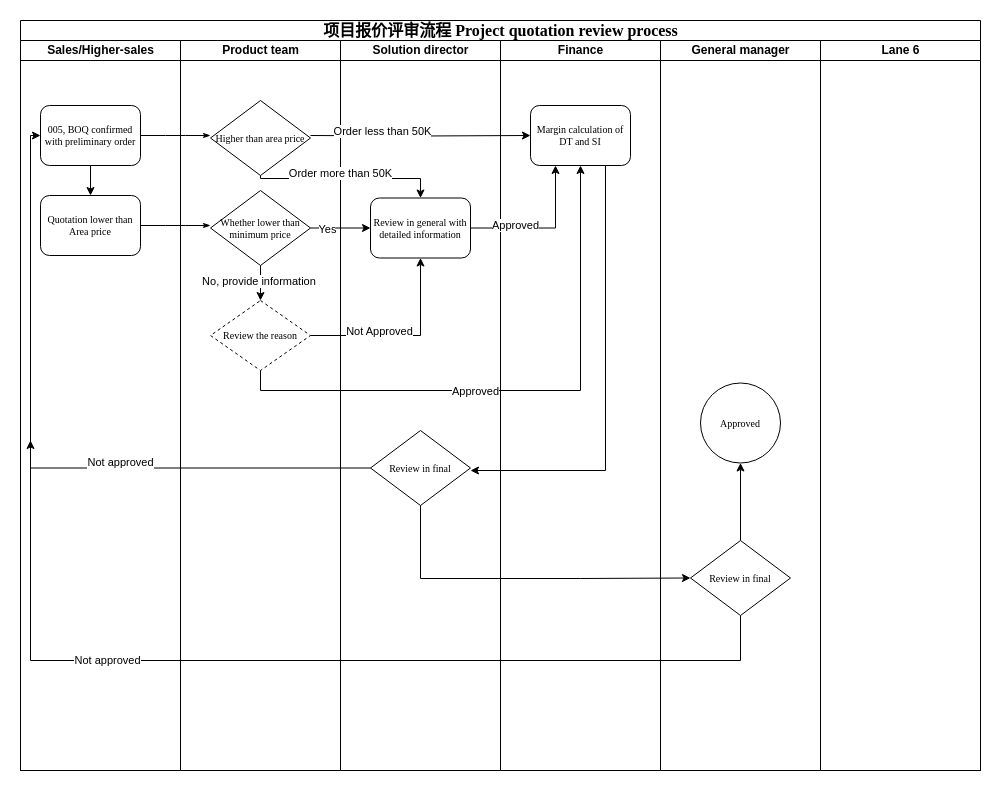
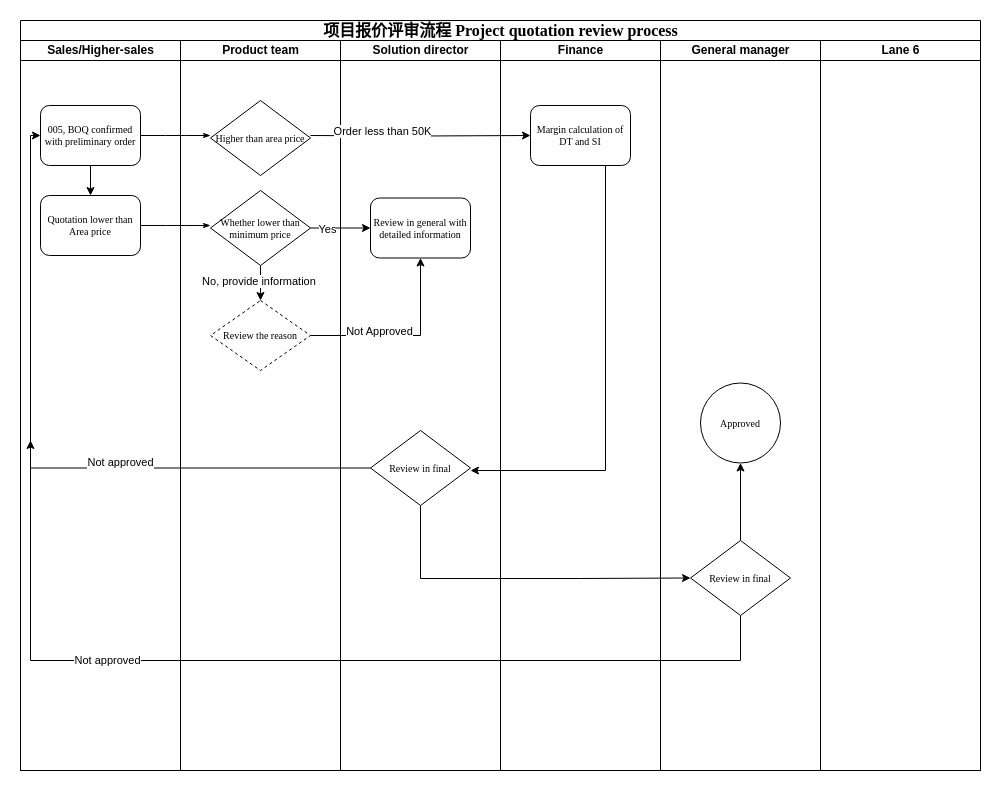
(345, 179) -> none
(541, 228) -> none
(520, 391) -> none
